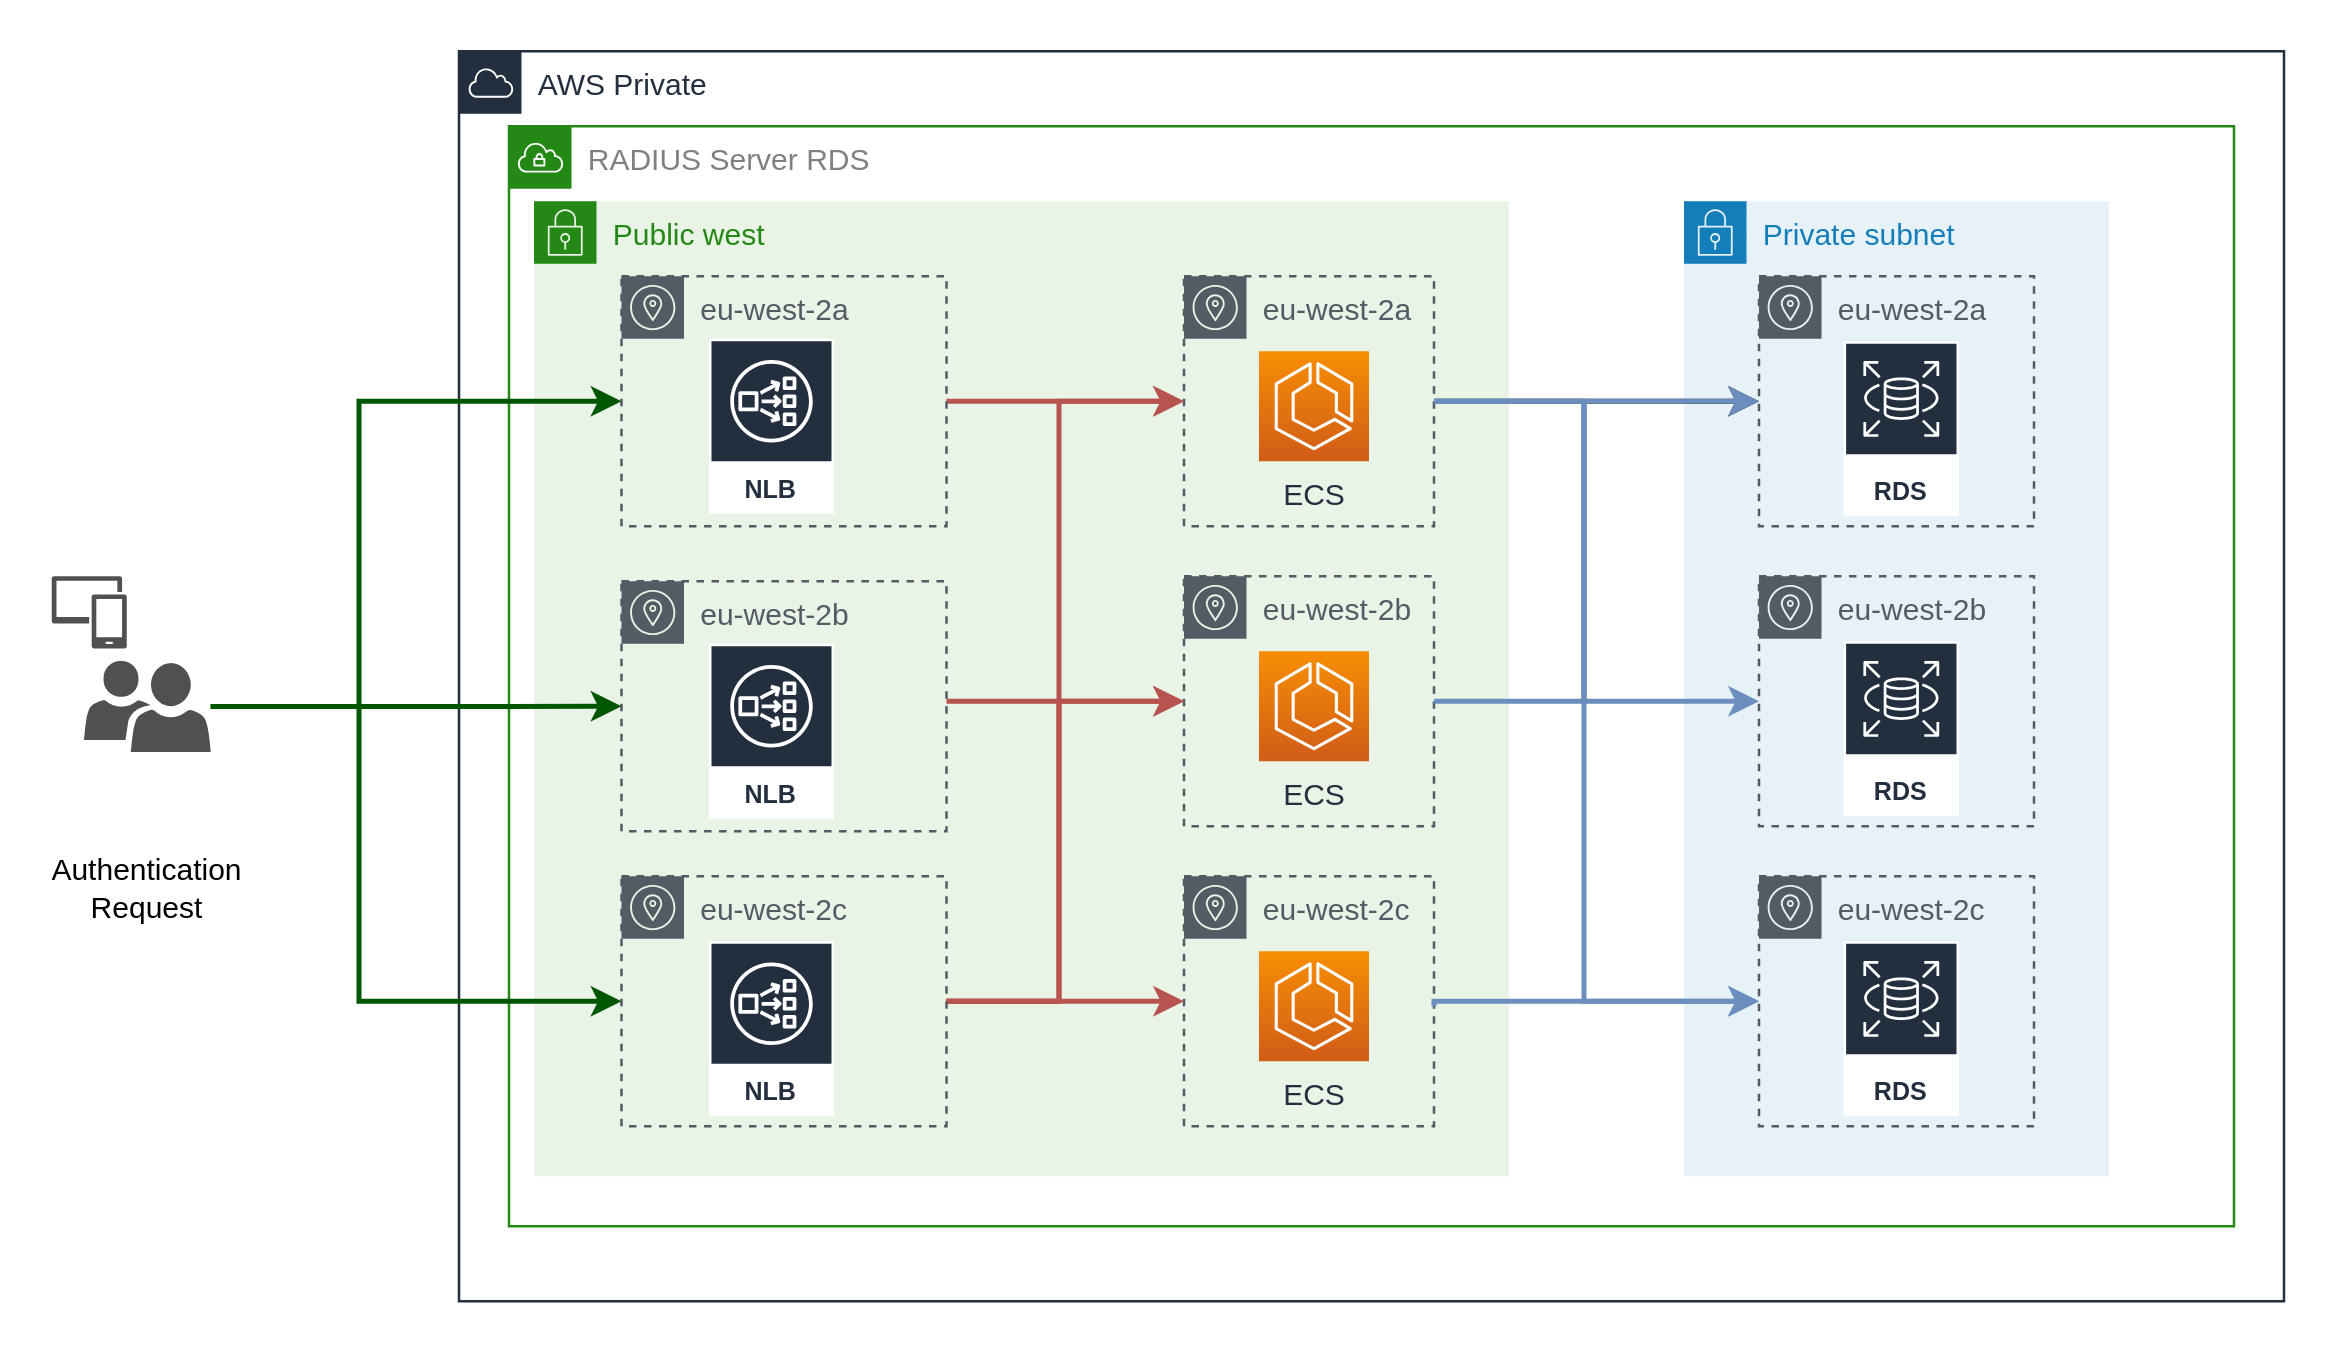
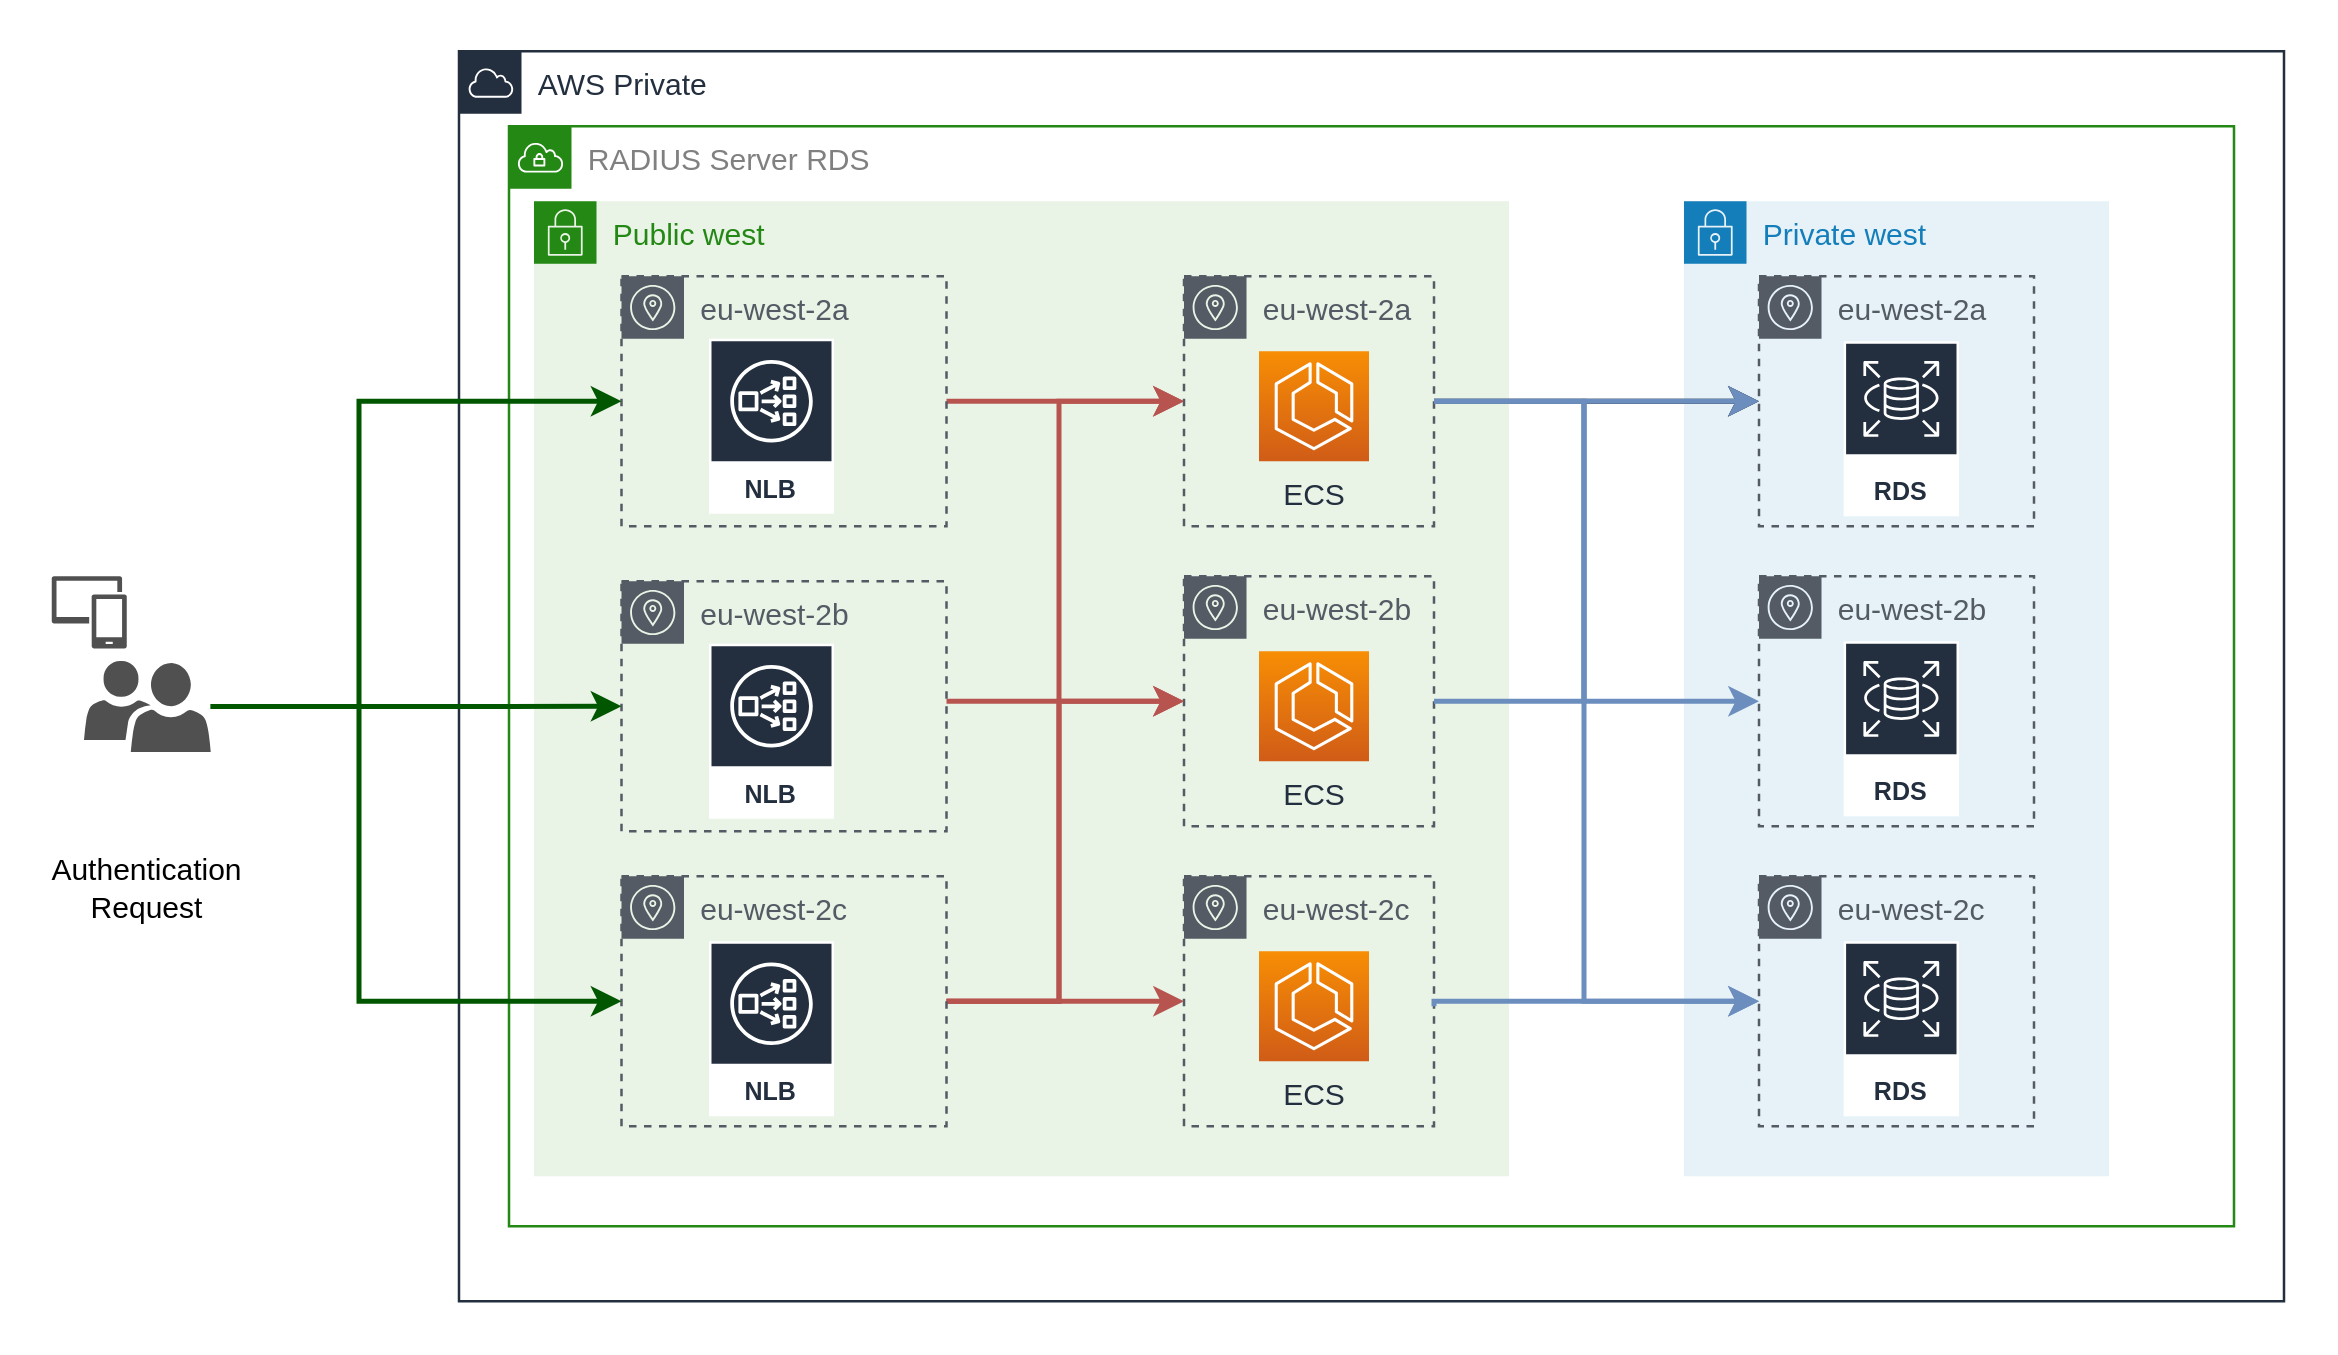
(1874, 237) -> (1857, 237)
